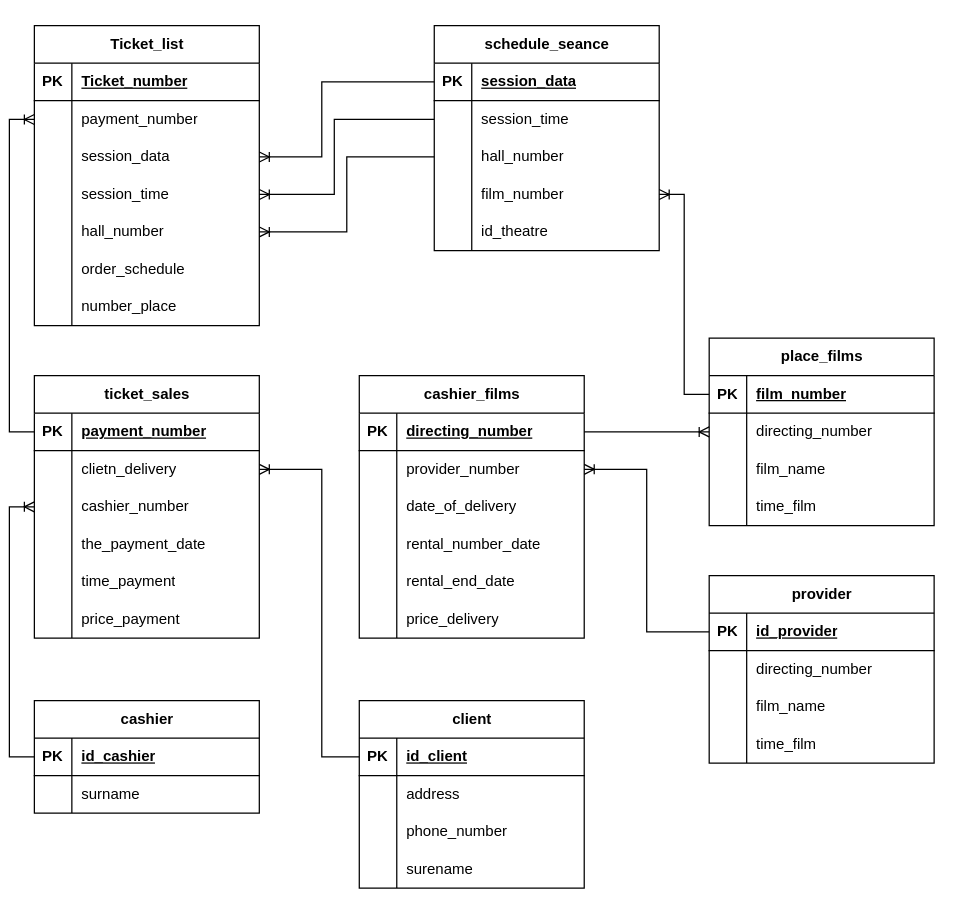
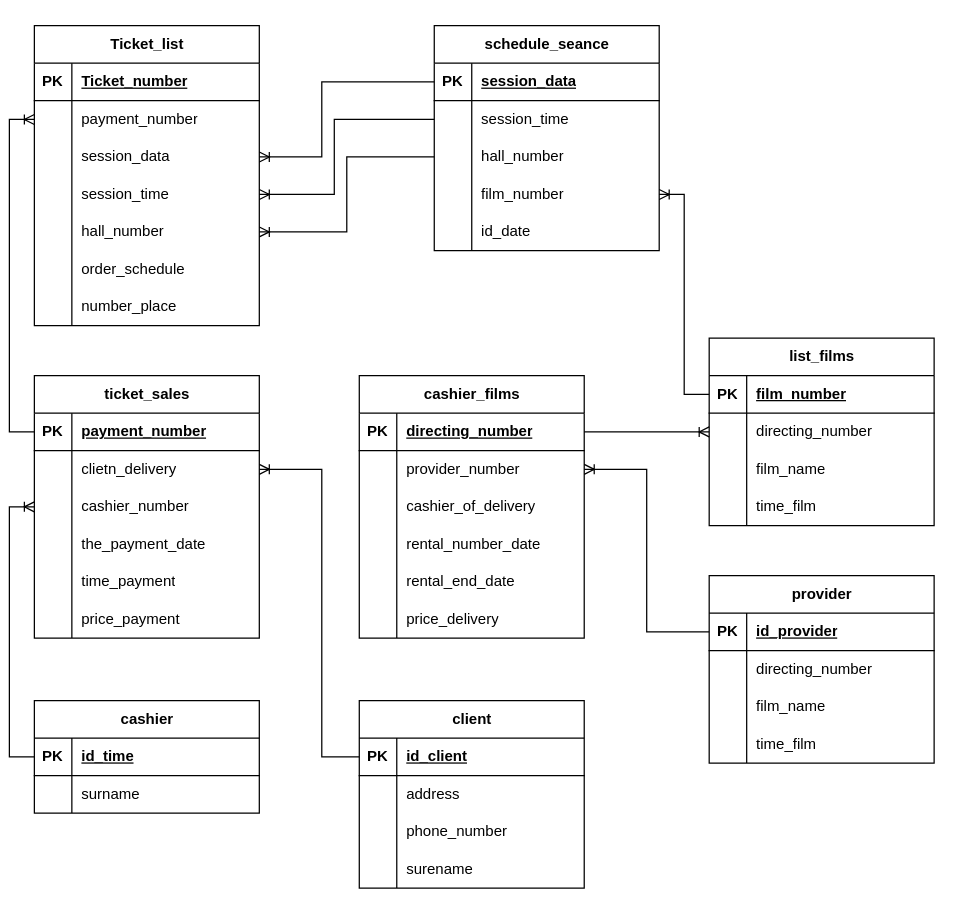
(522, 232) -> (509, 232)
(823, 357) -> (823, 357)
(470, 507) -> (481, 507)
(120, 757) -> (107, 757)
